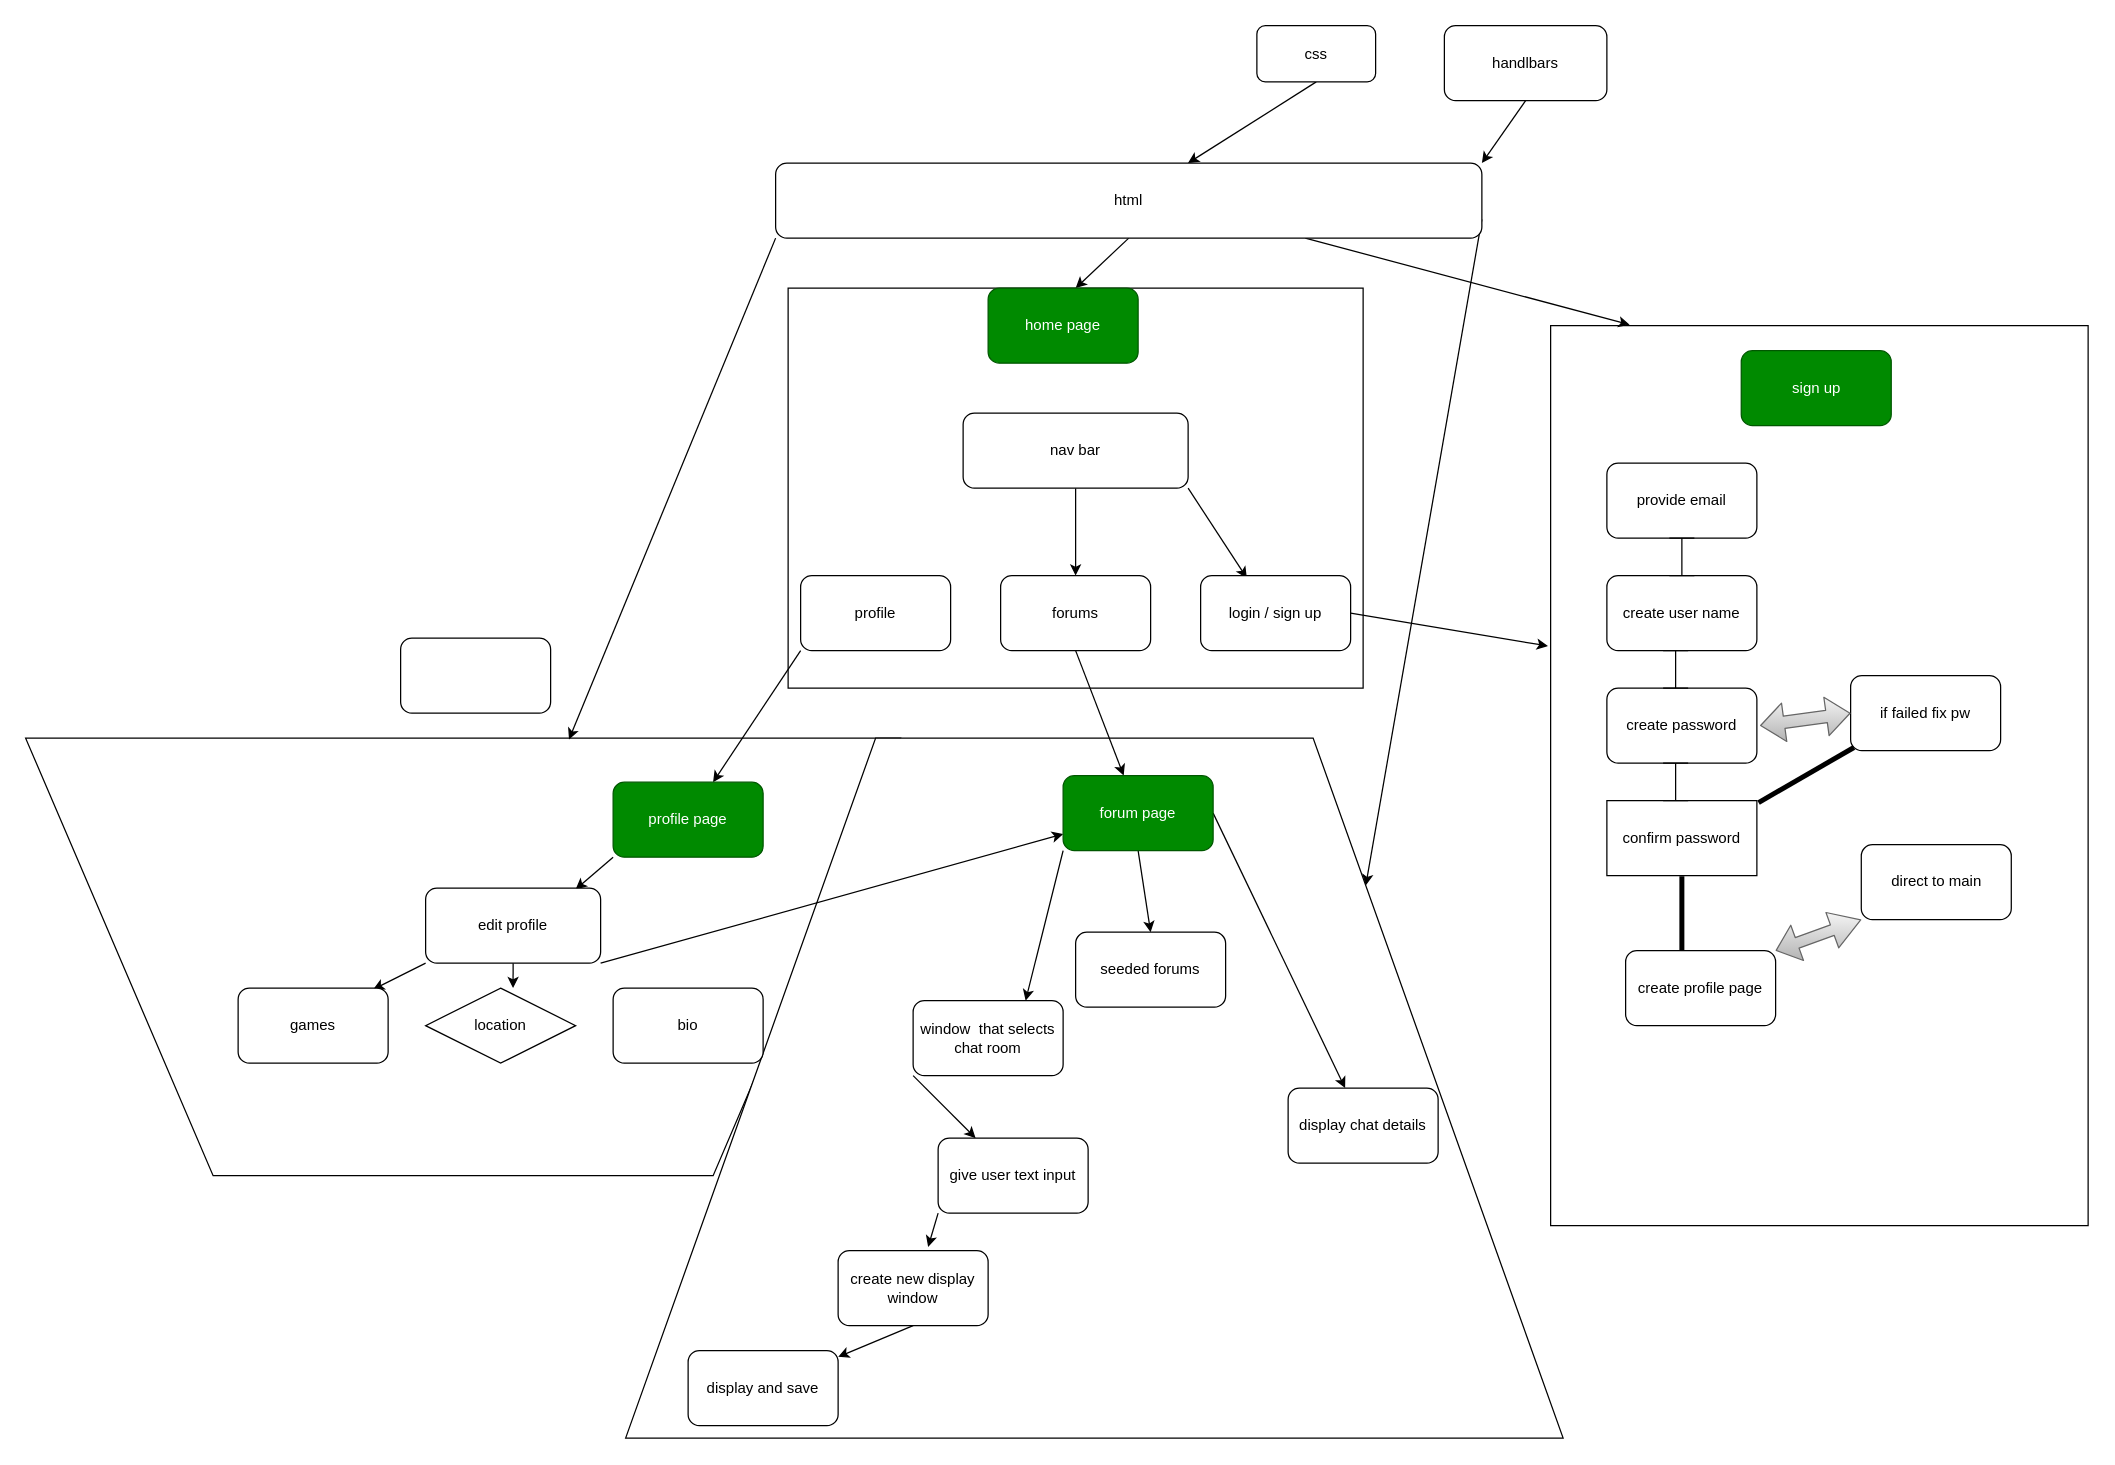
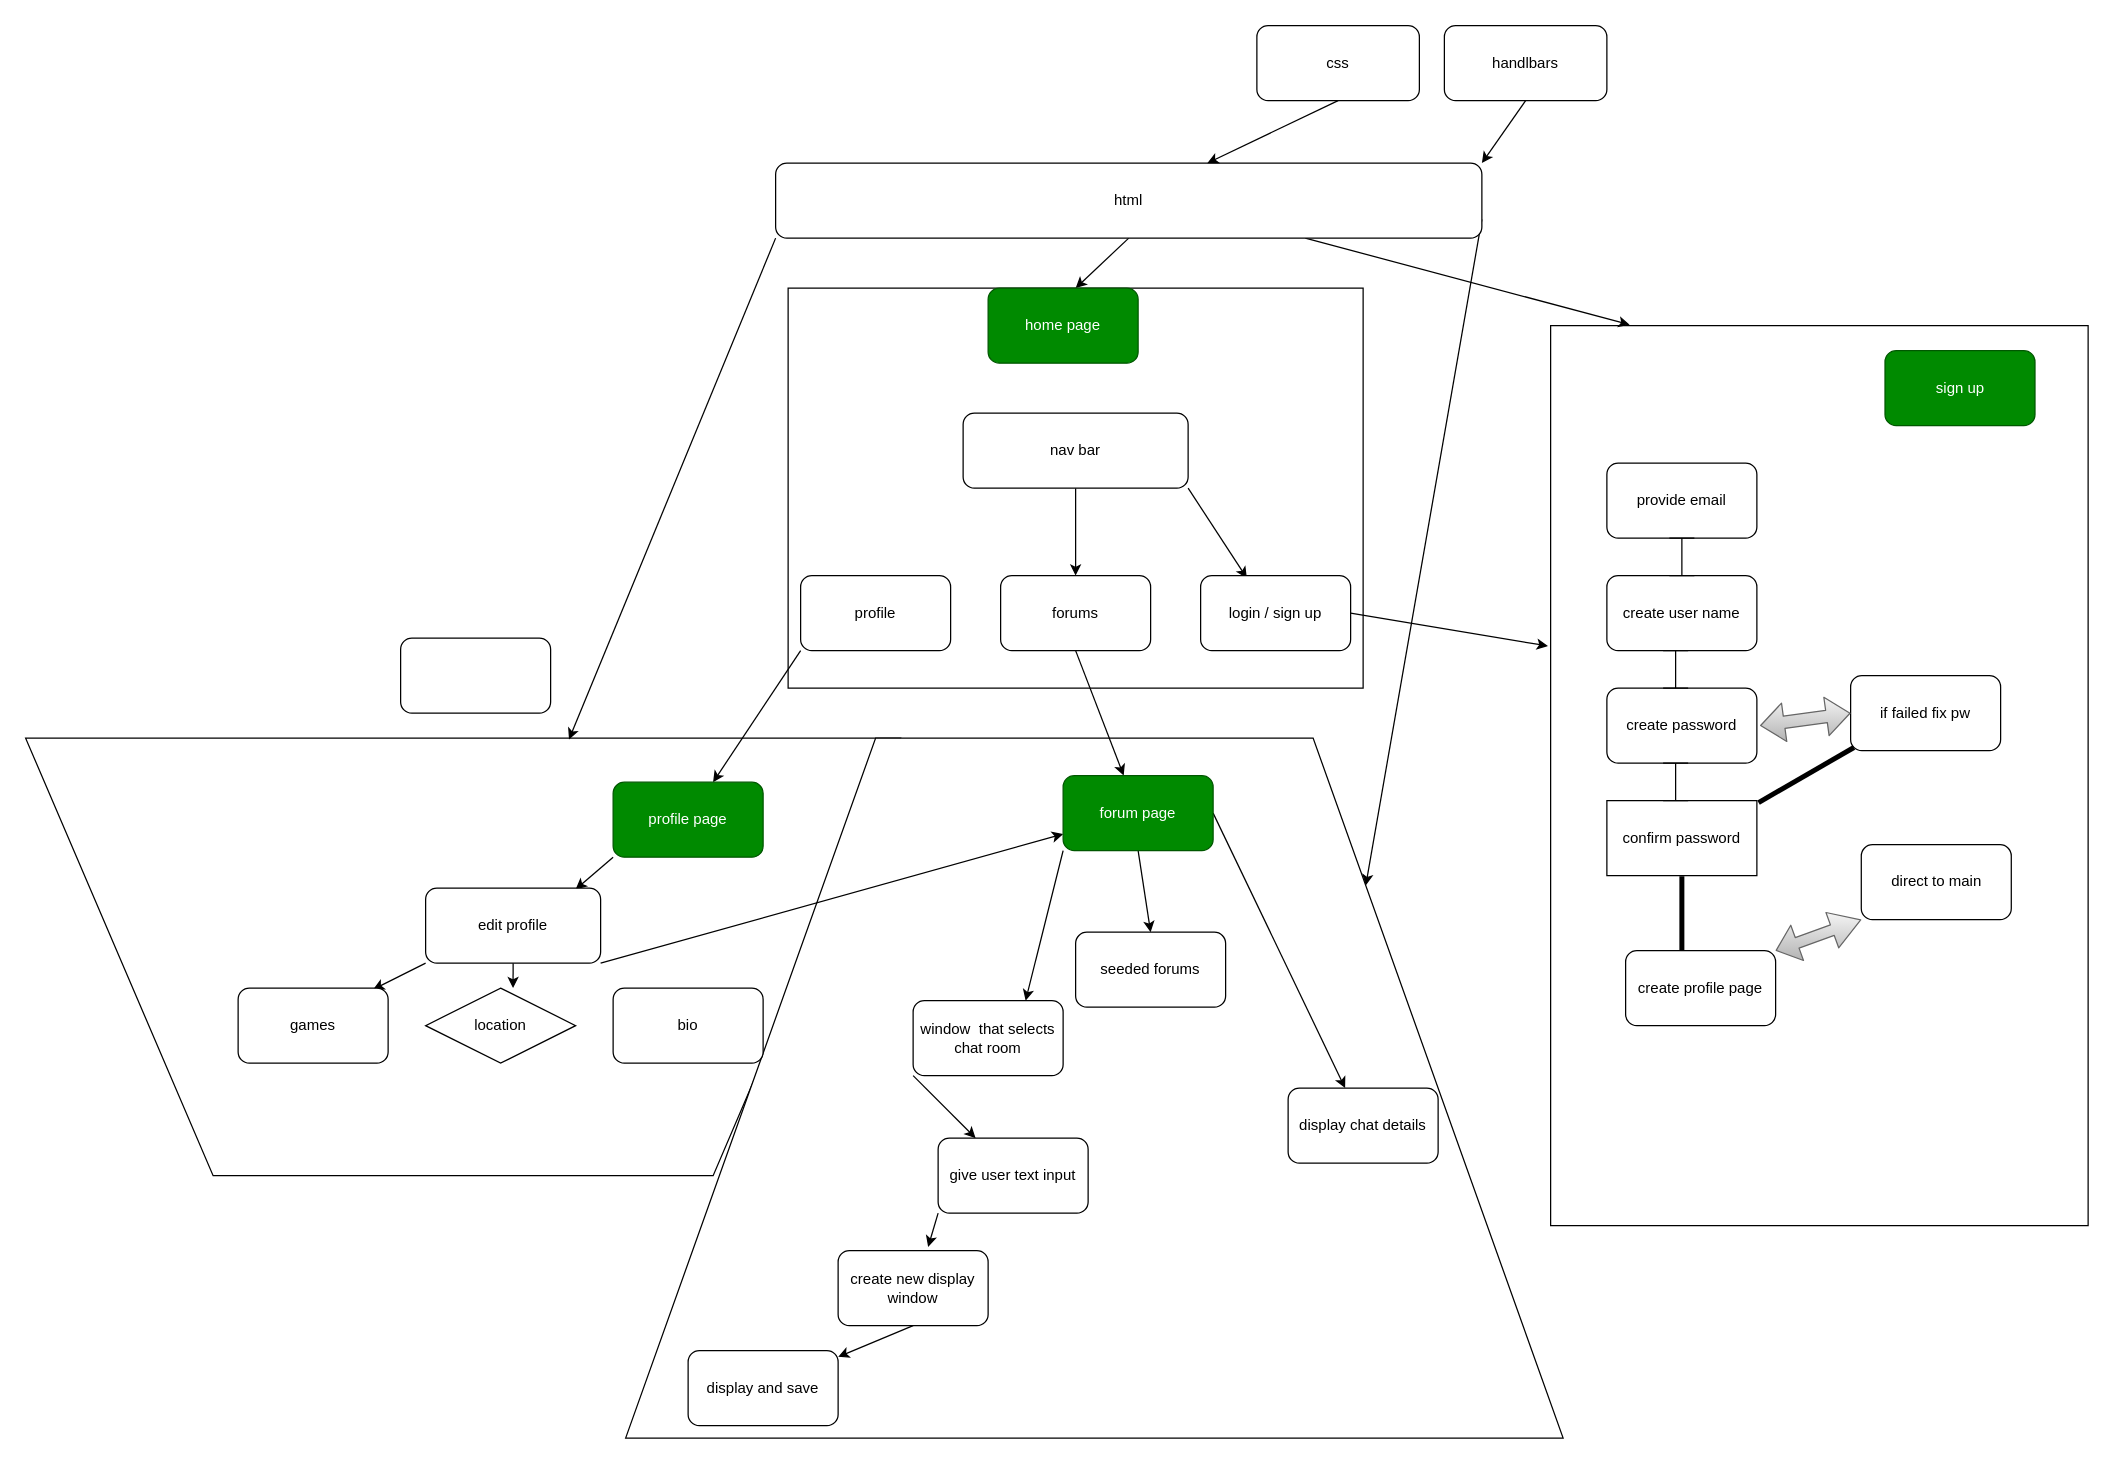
(1316, 54) -> (1338, 63)
(1816, 388) -> (1960, 388)
